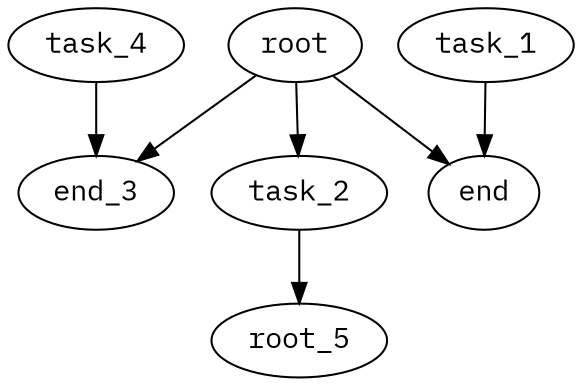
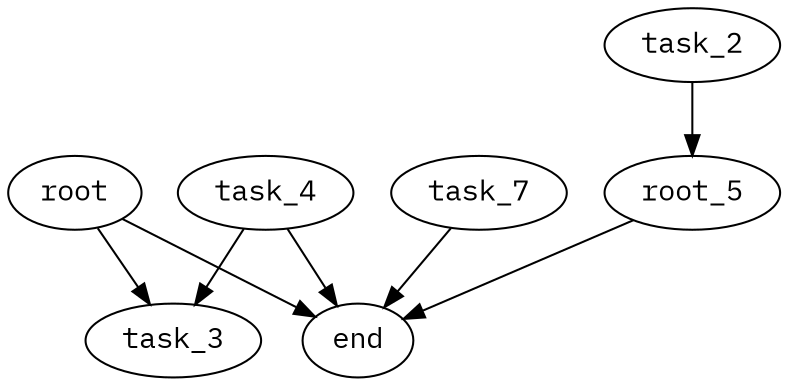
(486, 45) -> (479, 193)
(297, 109) -> none
(96, 193) -> (173, 341)
none -> (306, 258)
none -> (528, 265)
